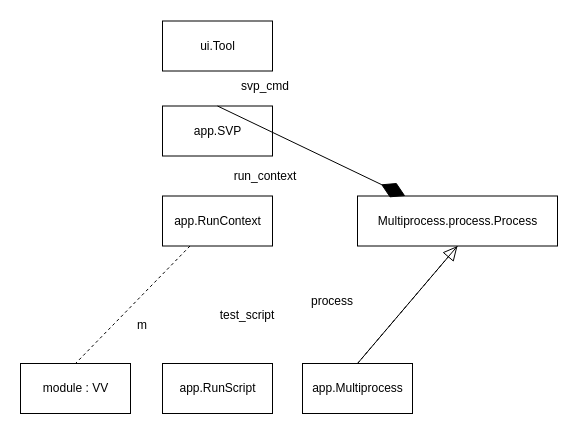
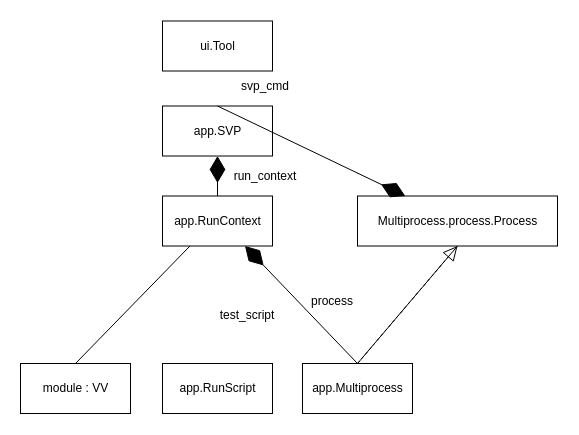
none -> (218, 189)
(133, 305) -> (133, 305)
none -> (310, 313)
(143, 326) -> none
